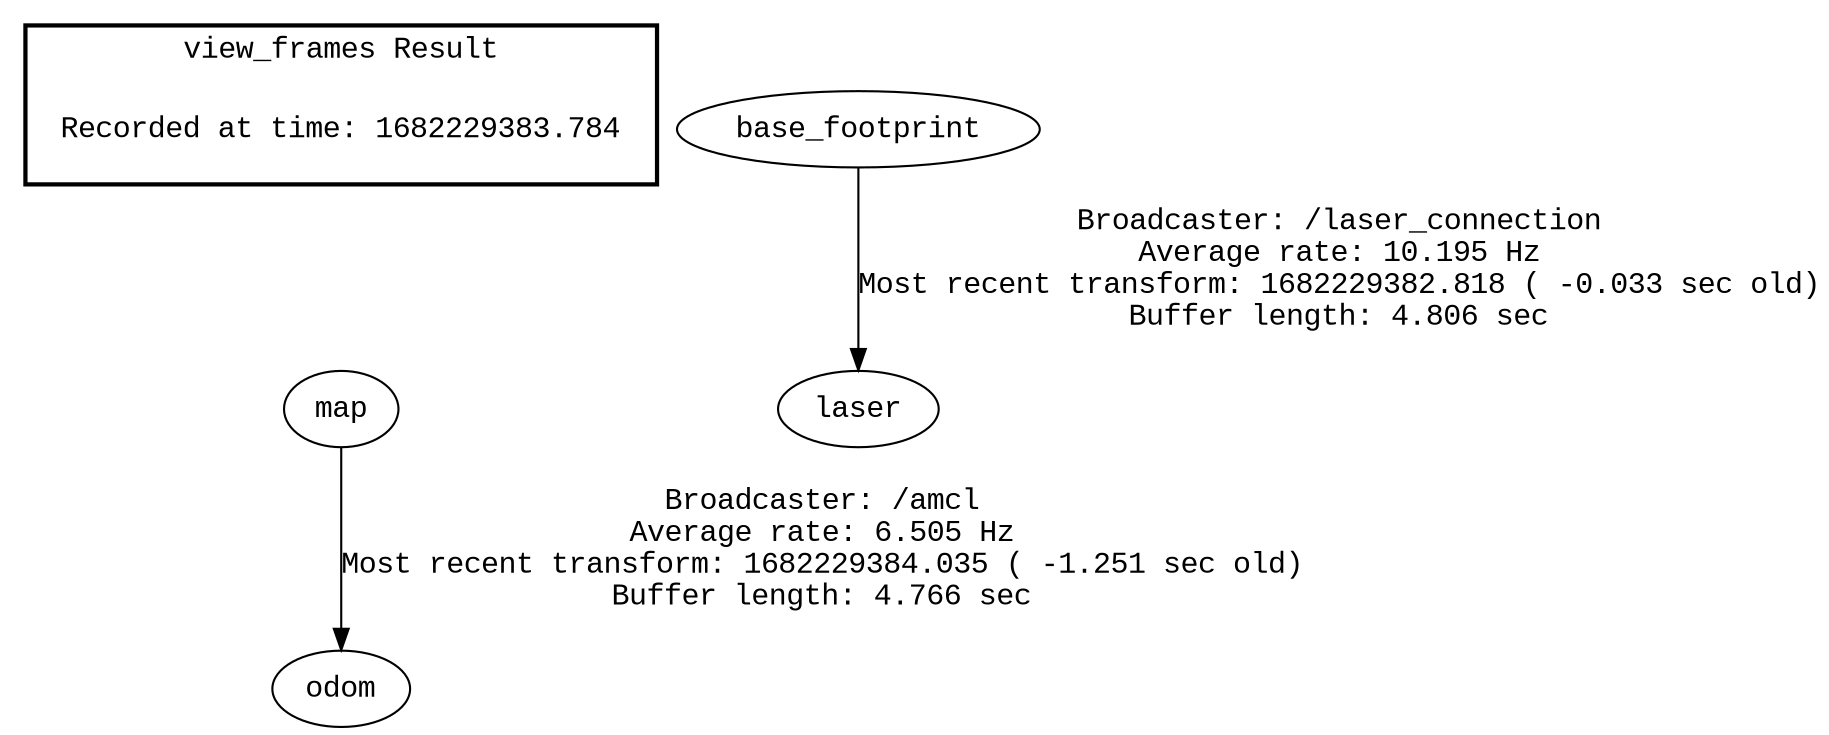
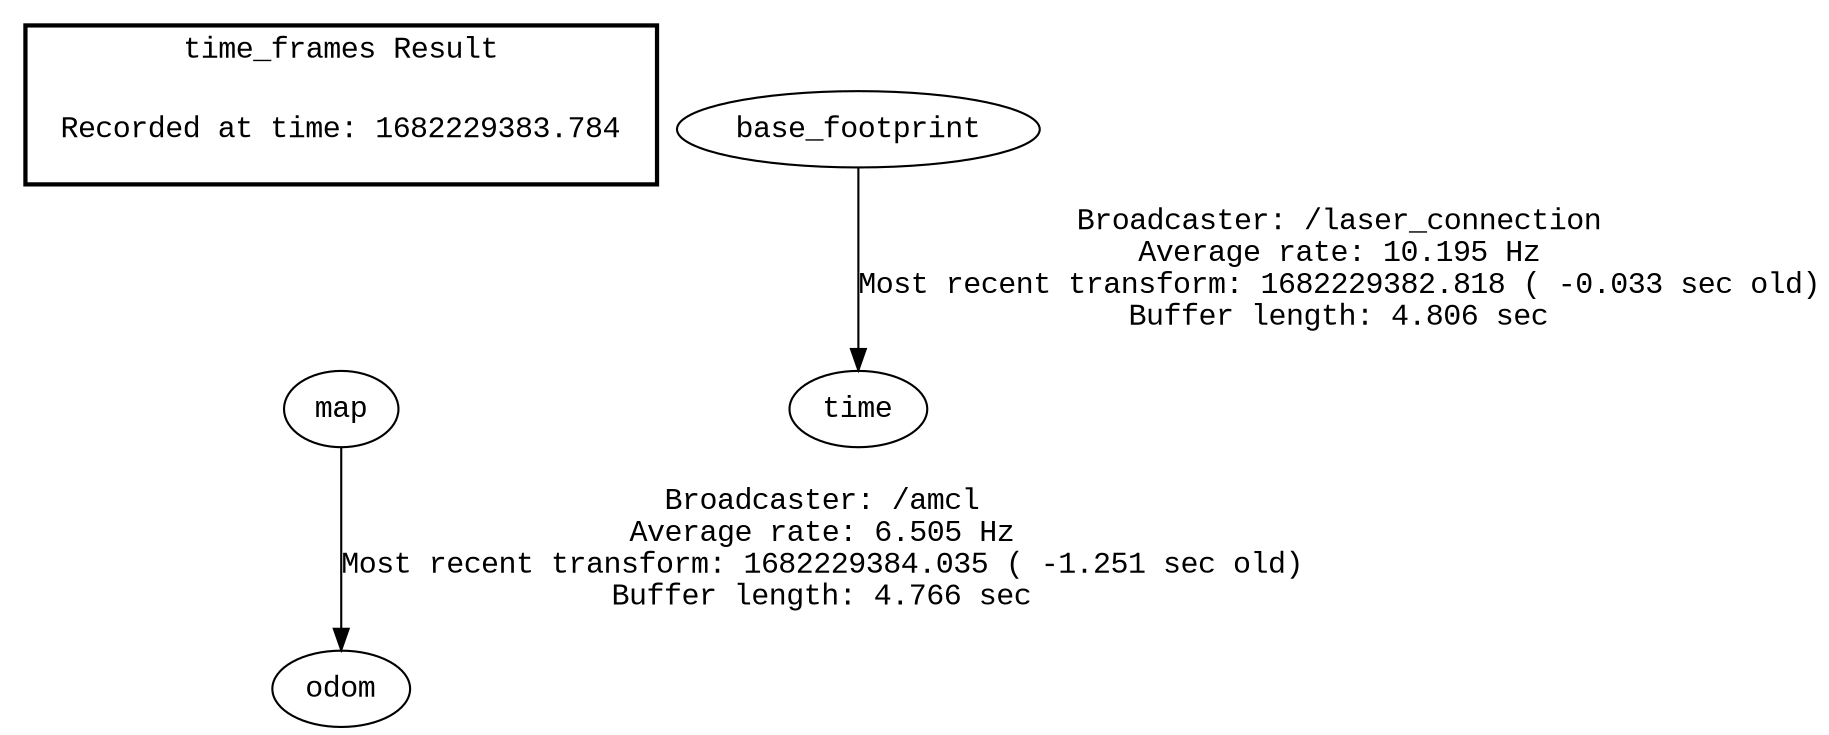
(341, 50) -> (341, 50)
(858, 409) -> (858, 409)
